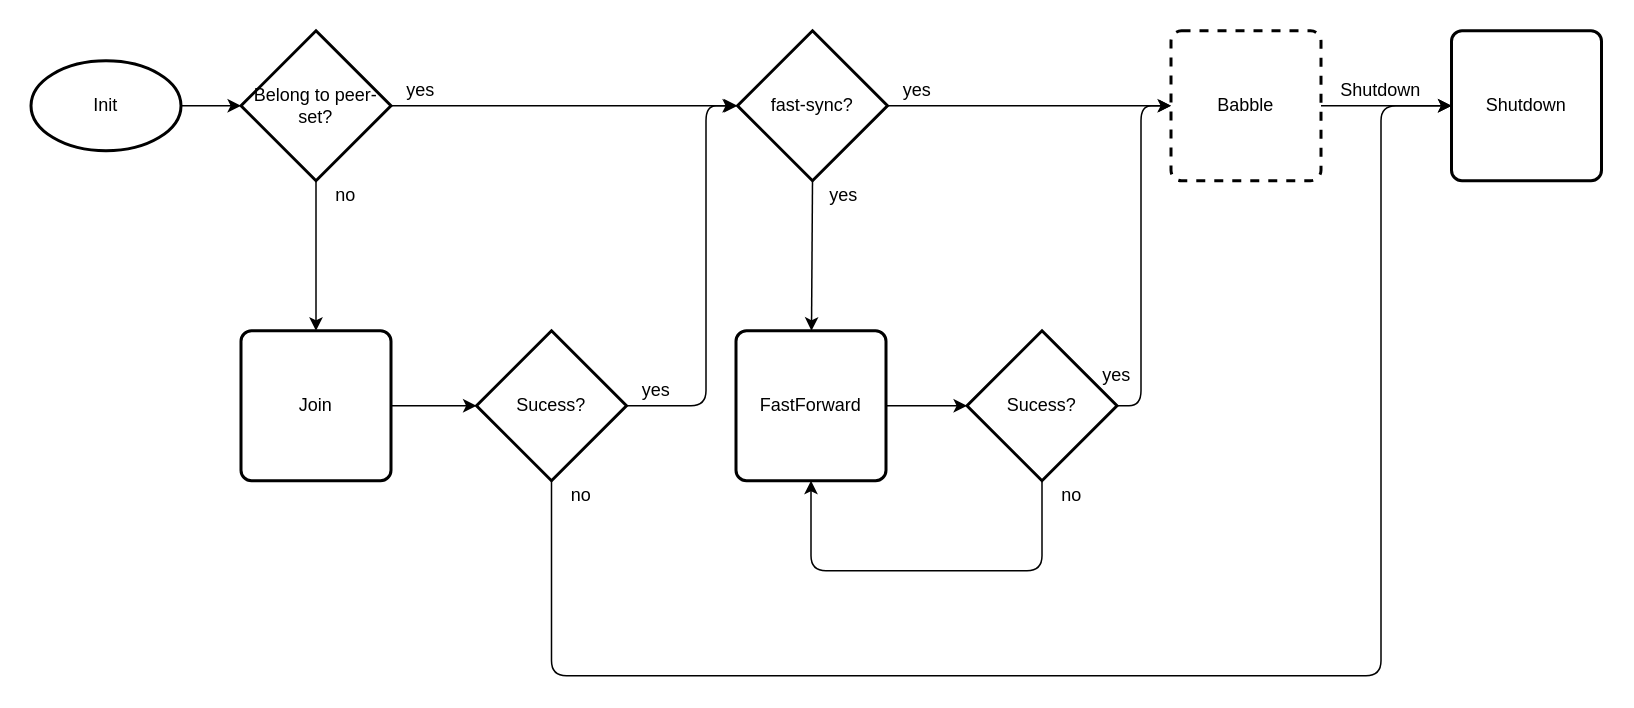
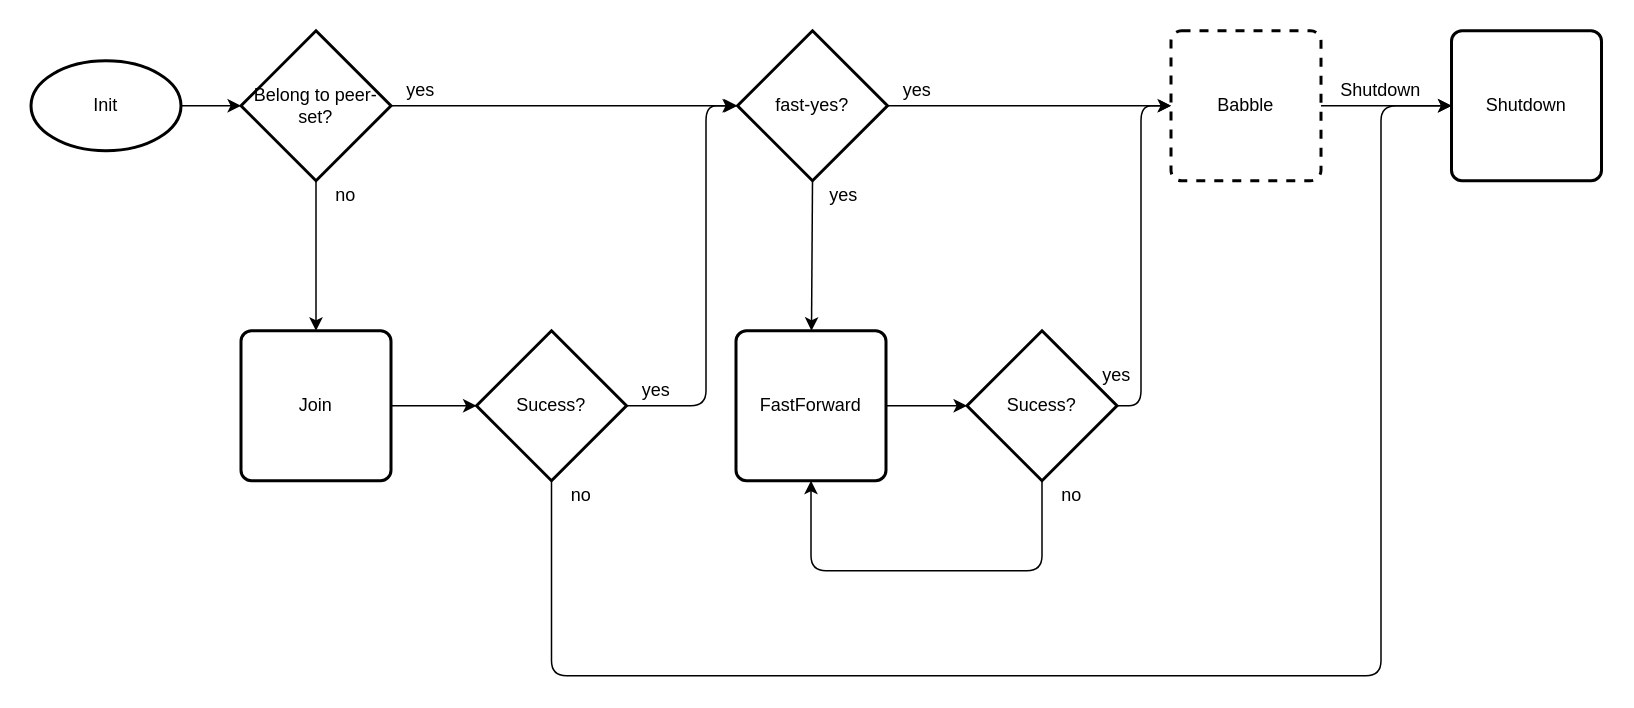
(812, 106) -> (812, 106)
